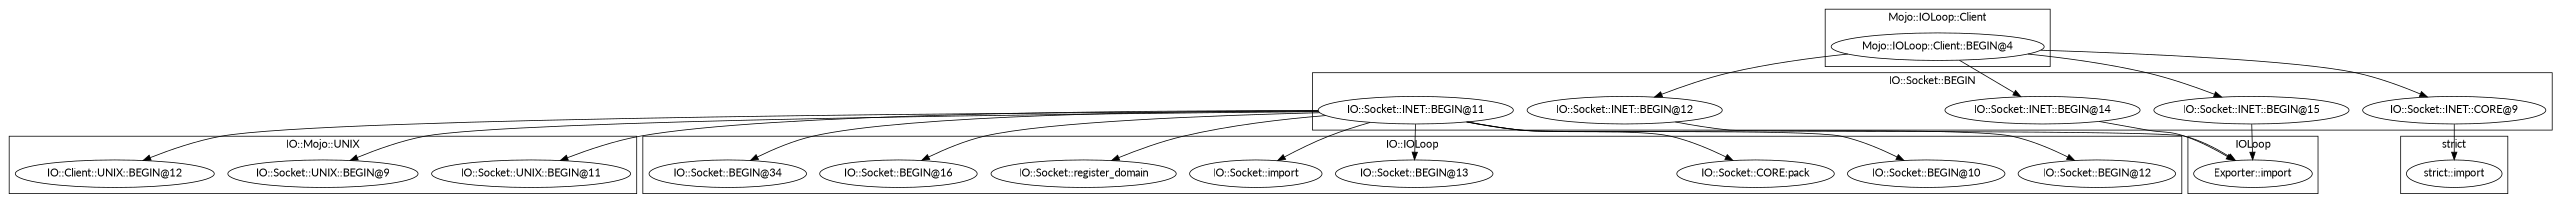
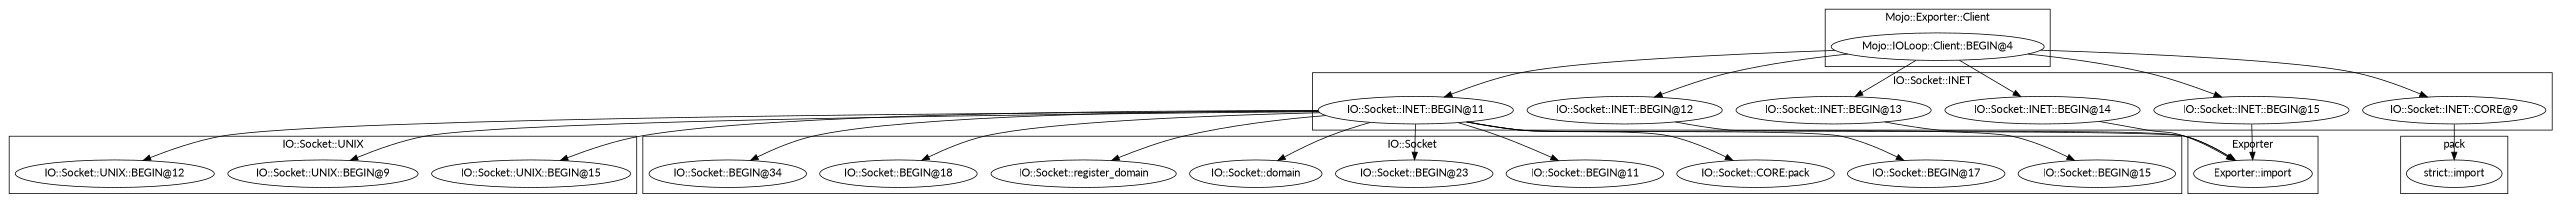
(1938, 18) -> (1938, 18)
none -> (1641, 60)
(1932, 82) -> (1932, 82)
none -> (1834, 110)
(323, 145) -> (323, 145)
(1412, 145) -> (1412, 145)
(2253, 145) -> (2253, 145)
(2454, 145) -> (2454, 145)
(115, 174) -> (115, 174)
(531, 174) -> (531, 174)
(898, 174) -> (898, 174)
(1256, 174) -> (1256, 174)
(1414, 174) -> (1414, 174)
none -> (1585, 174)
(1926, 174) -> (1926, 174)
(2097, 174) -> (2097, 174)
